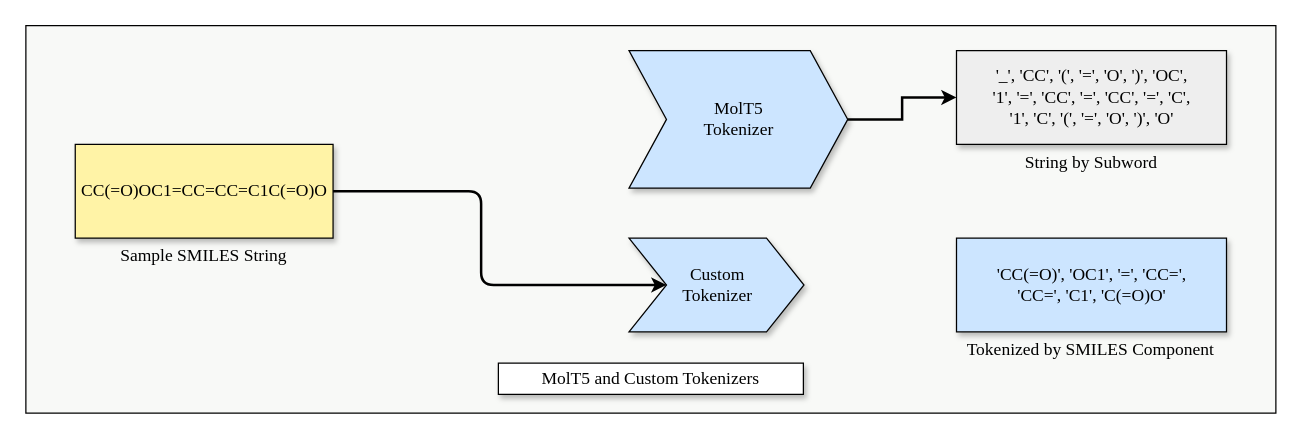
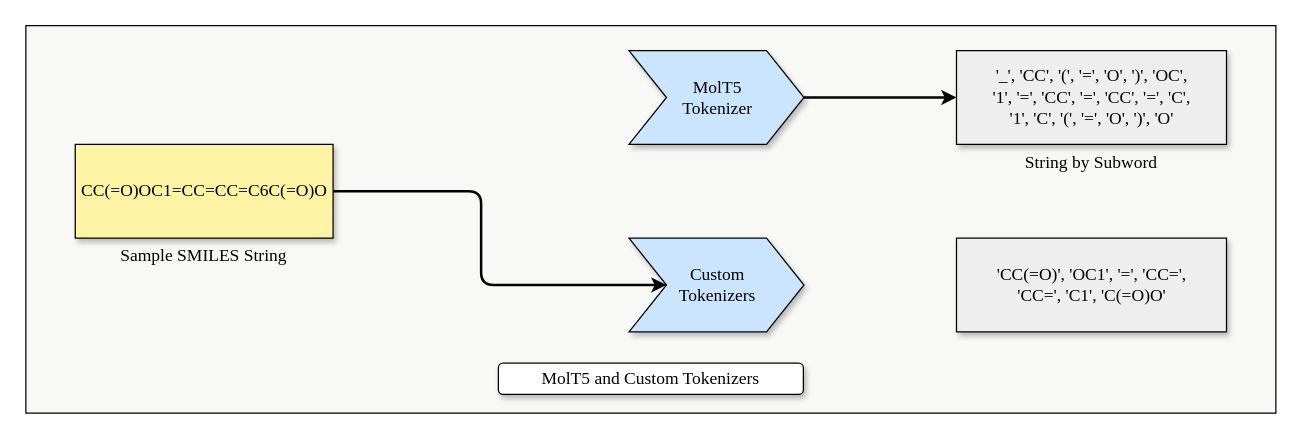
(738, 119) -> (716, 98)
(204, 192) -> (204, 192)
(1091, 285) -> (1091, 285)
(718, 286) -> (718, 286)
(1091, 351) -> none
(651, 379) -> (651, 379)
